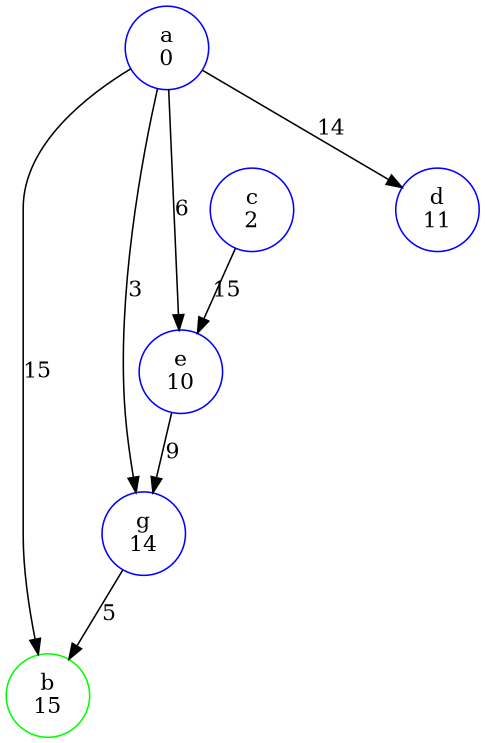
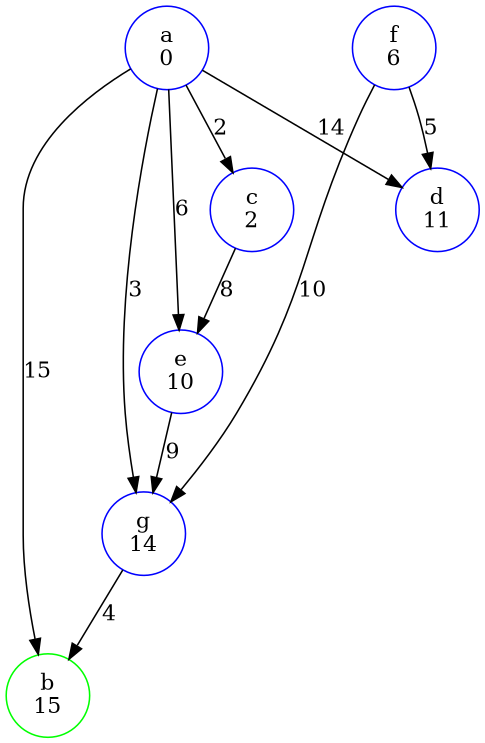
none -> (394, 48)
none -> (206, 122)
(227, 291) -> (227, 291)
(110, 615) -> (110, 615)
